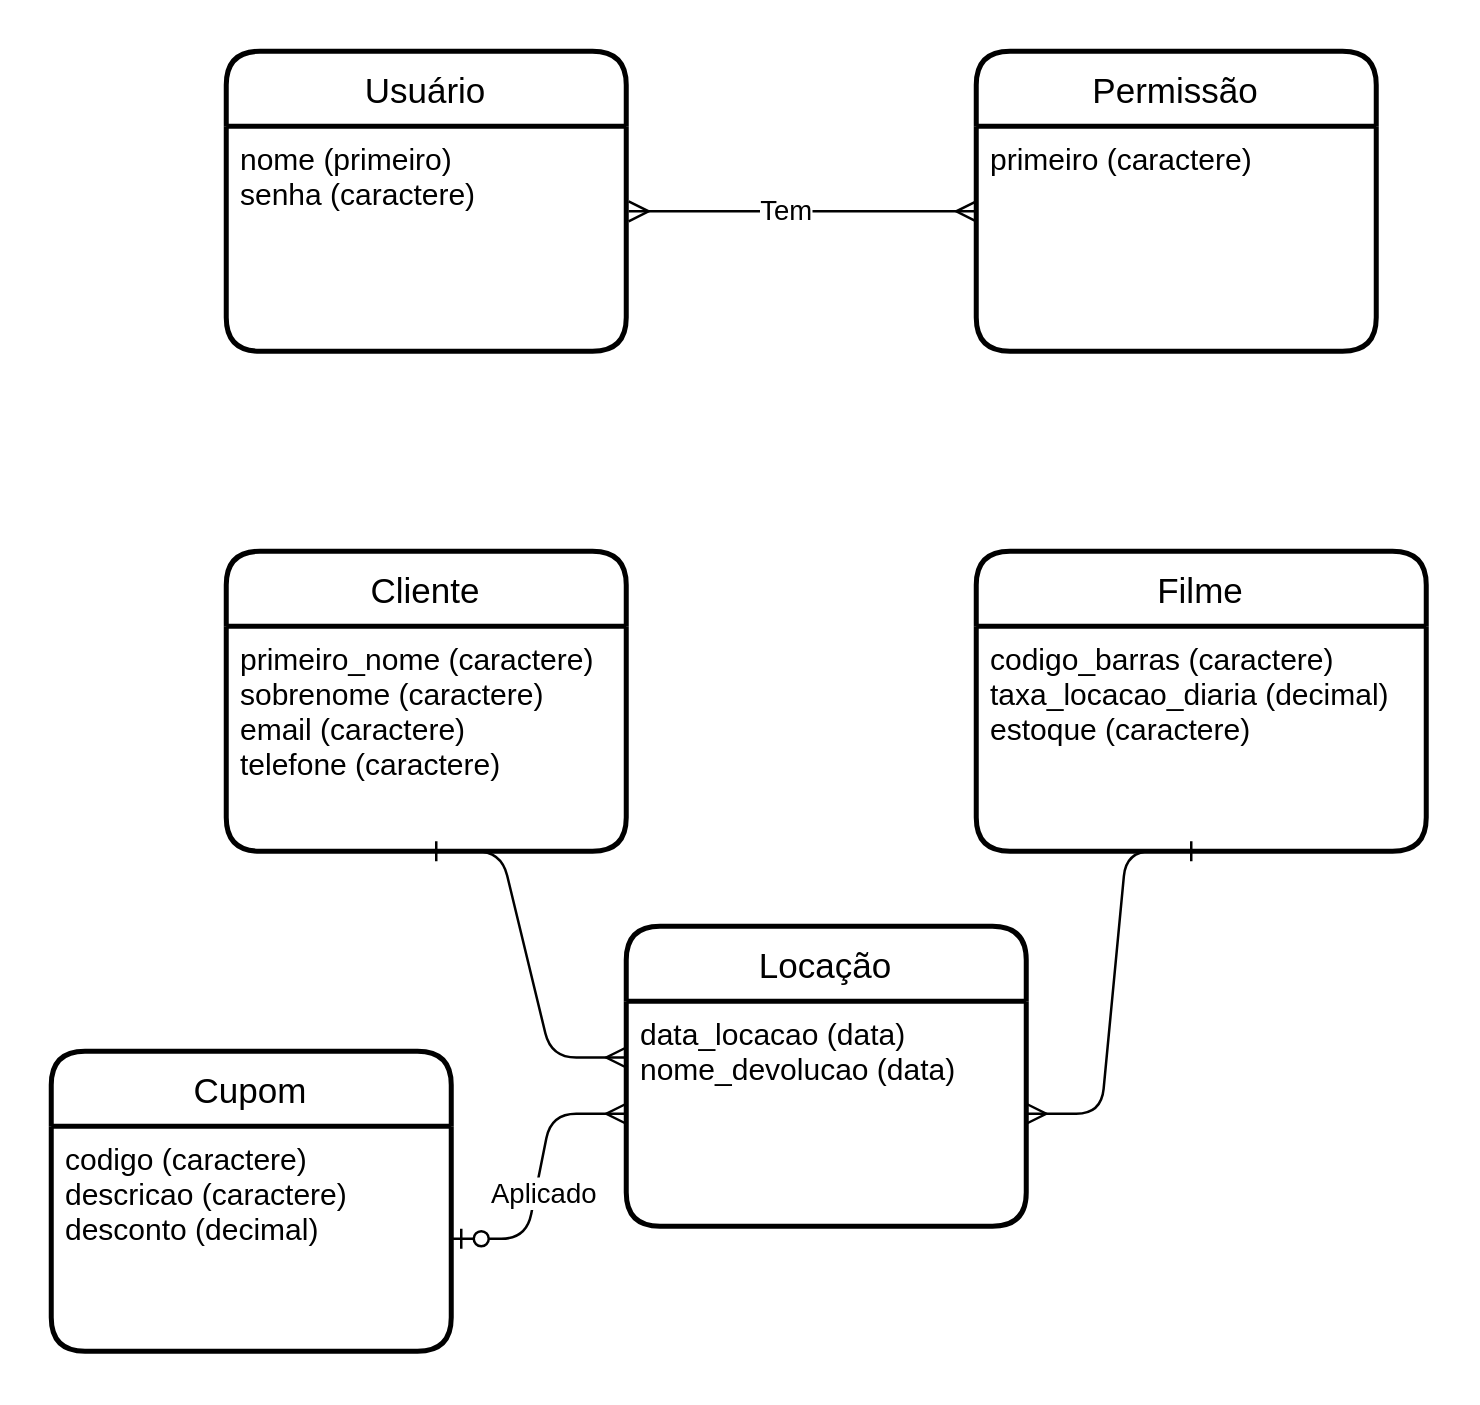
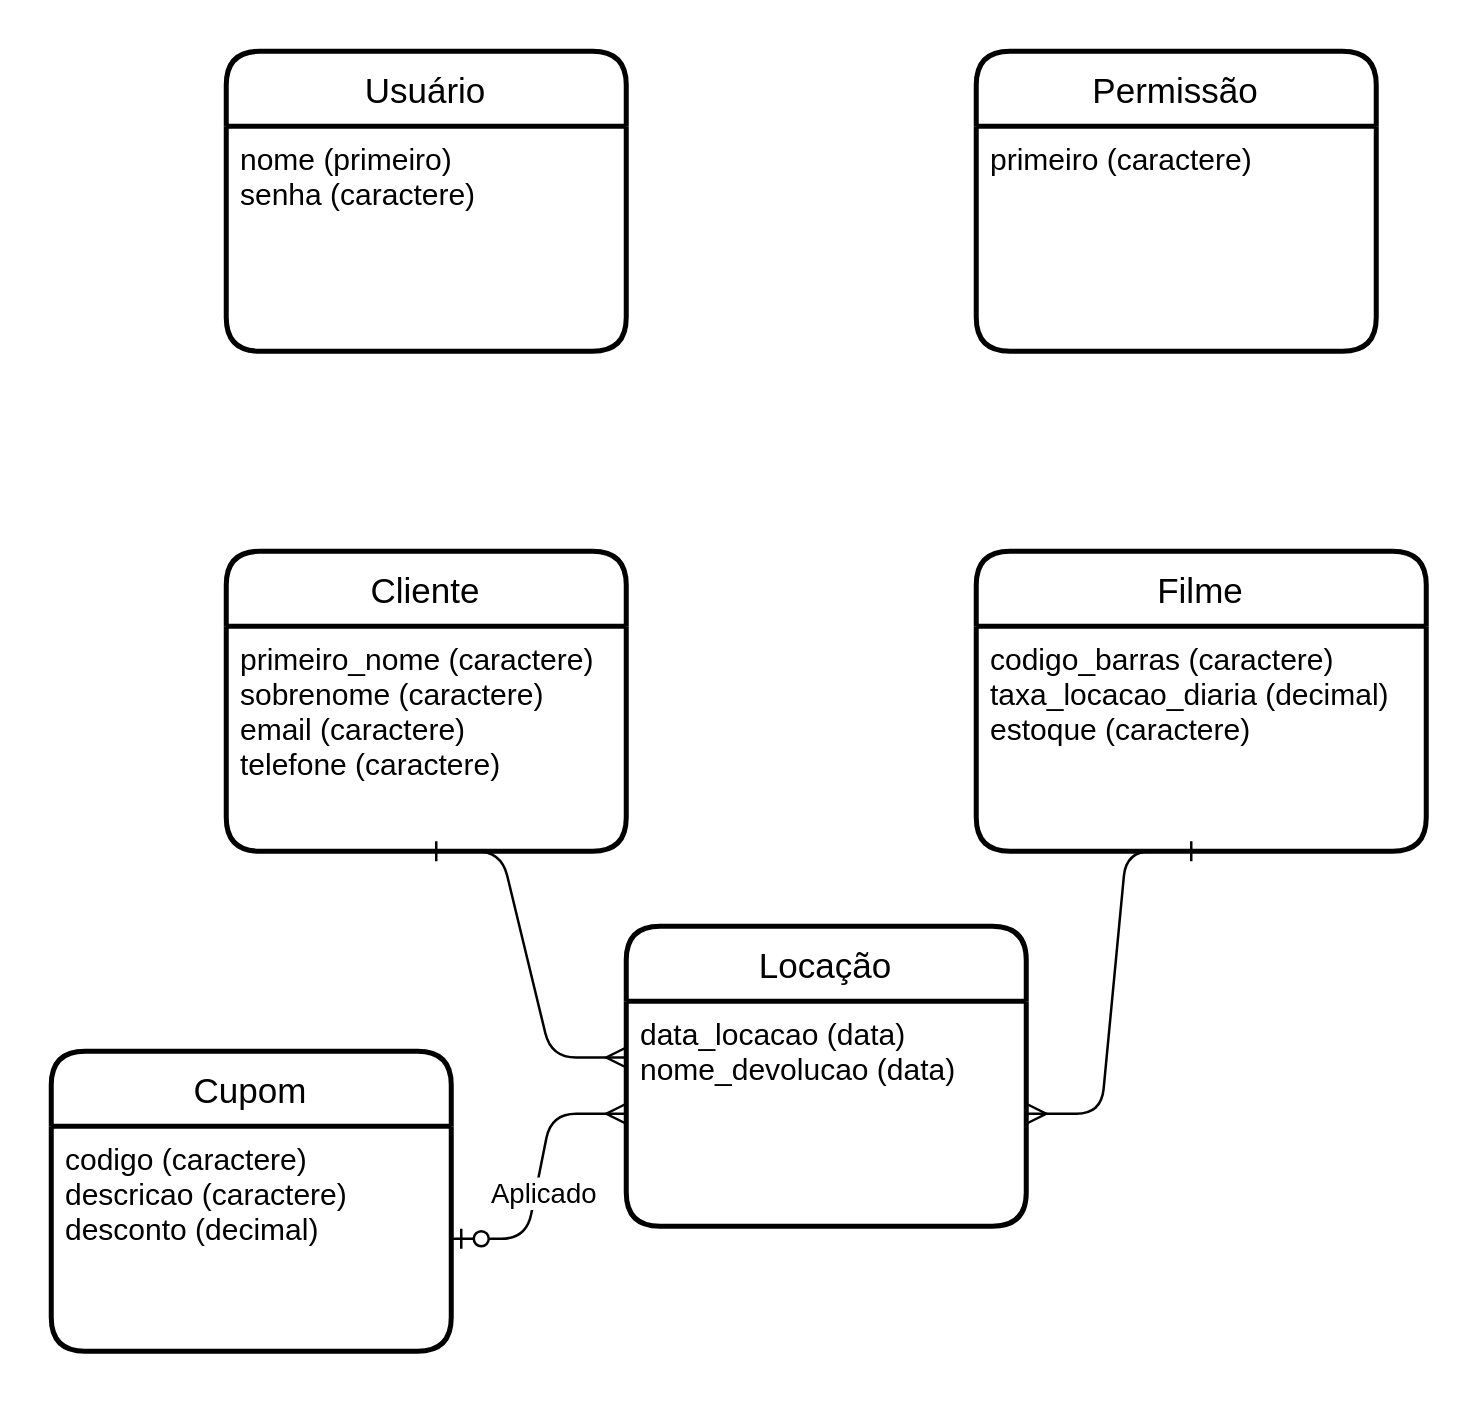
(801, 211) -> none
